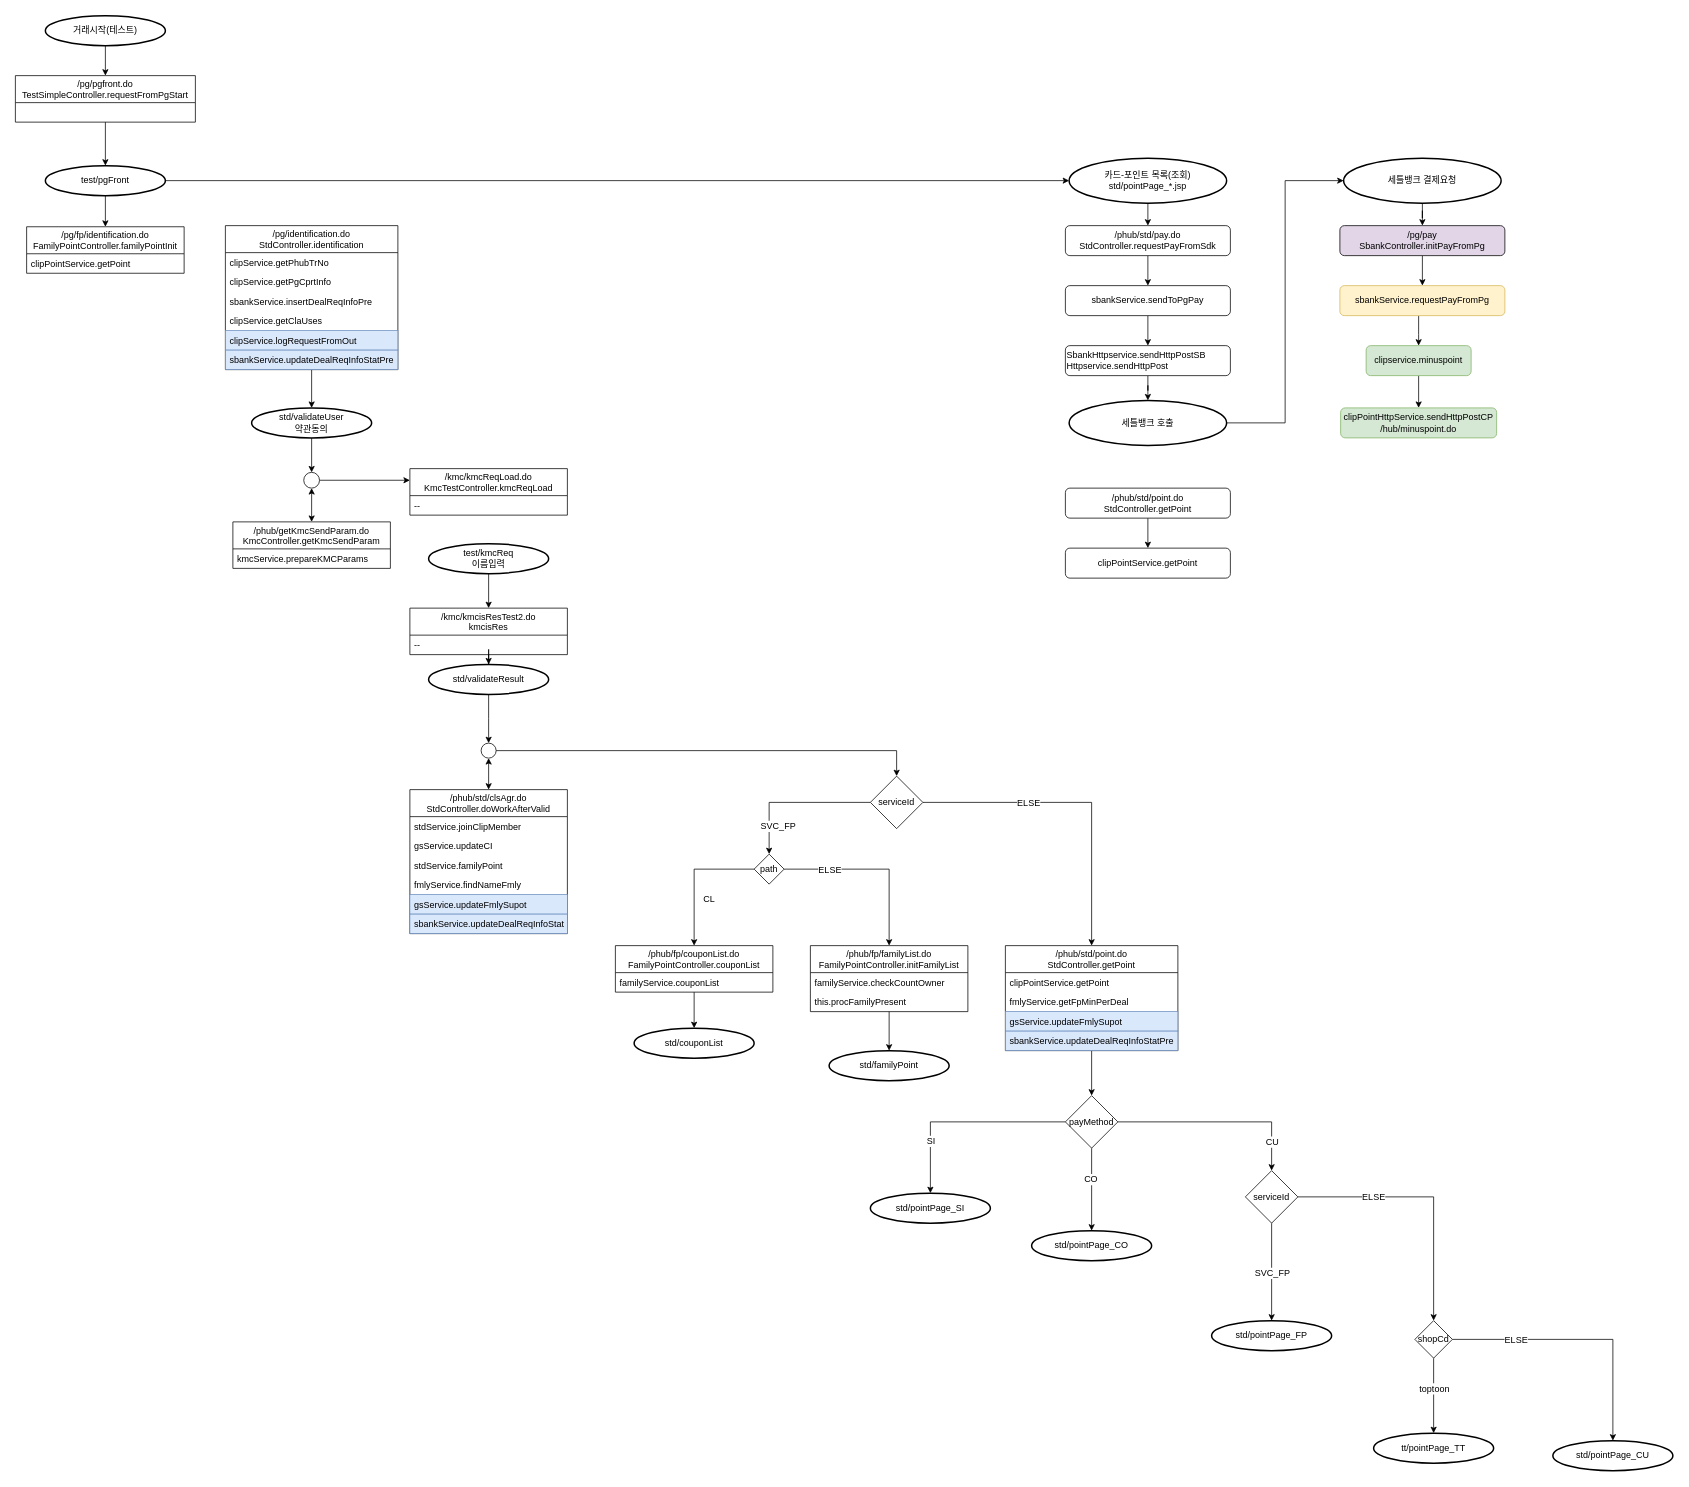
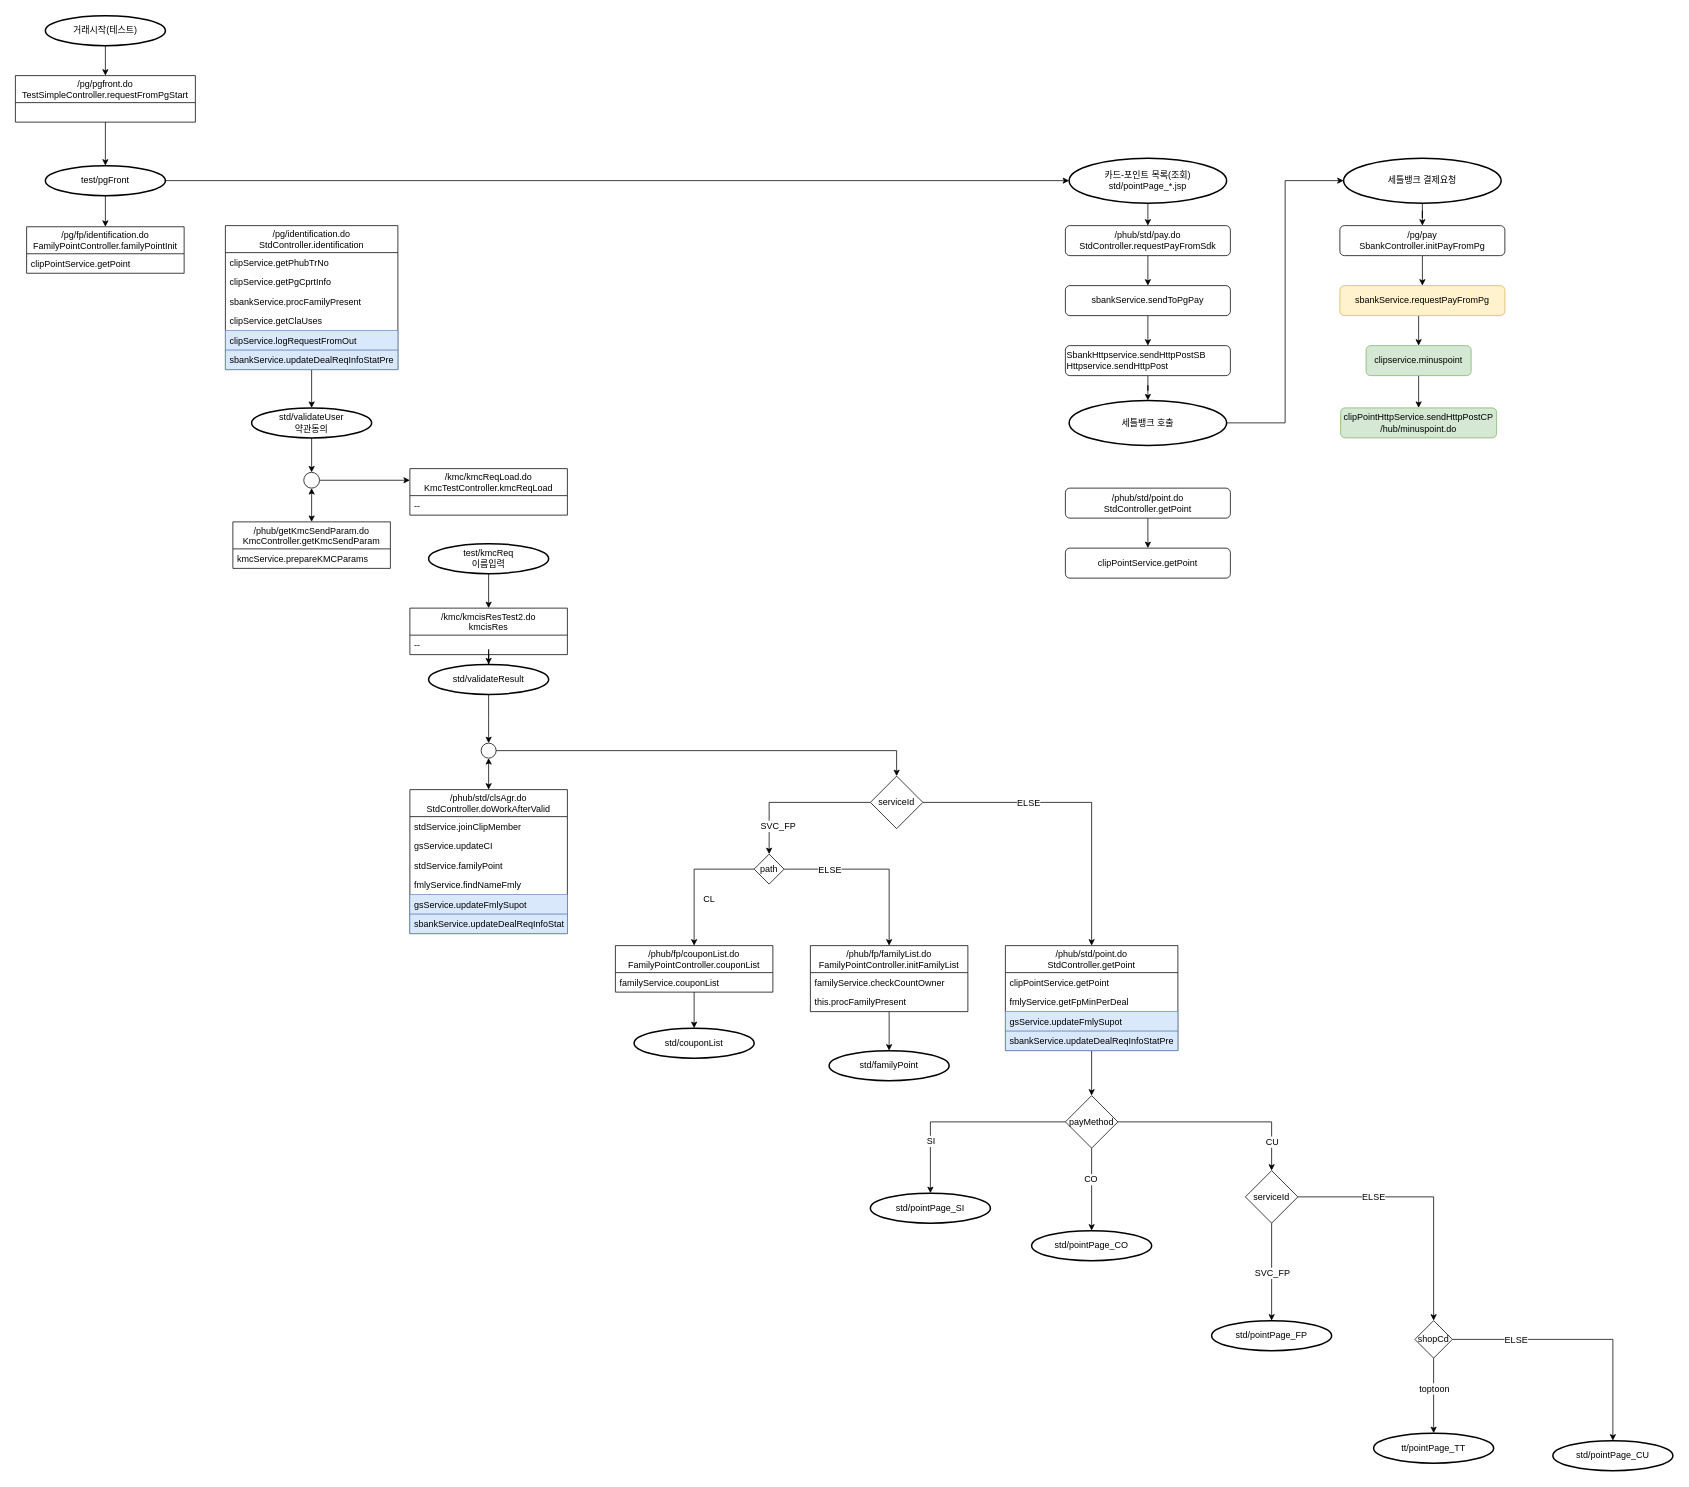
(1422, 240) -> (1422, 240)
(308, 302) -> (300, 302)
